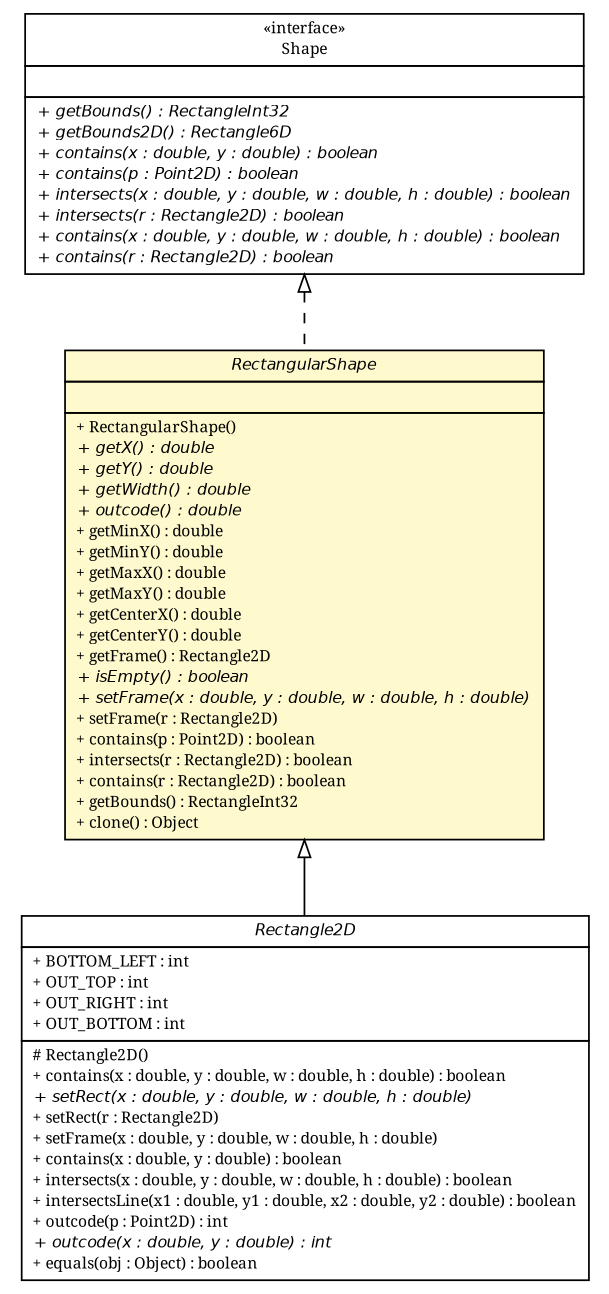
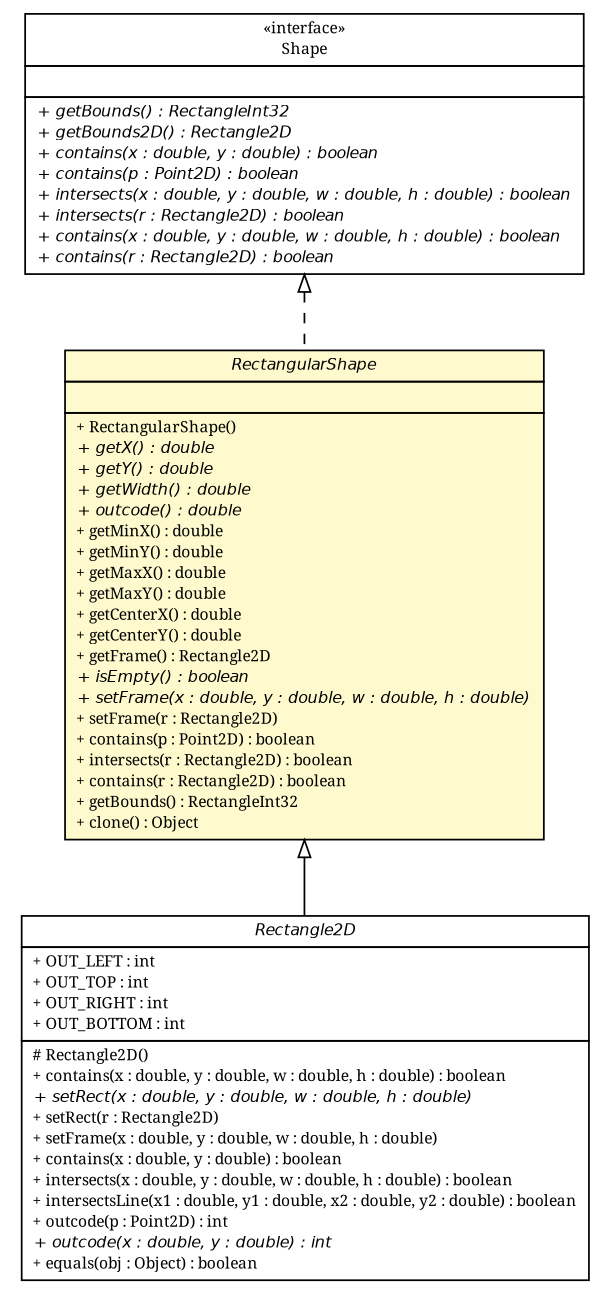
(165, 133) -> (165, 133)
(111, 962) -> (95, 962)
